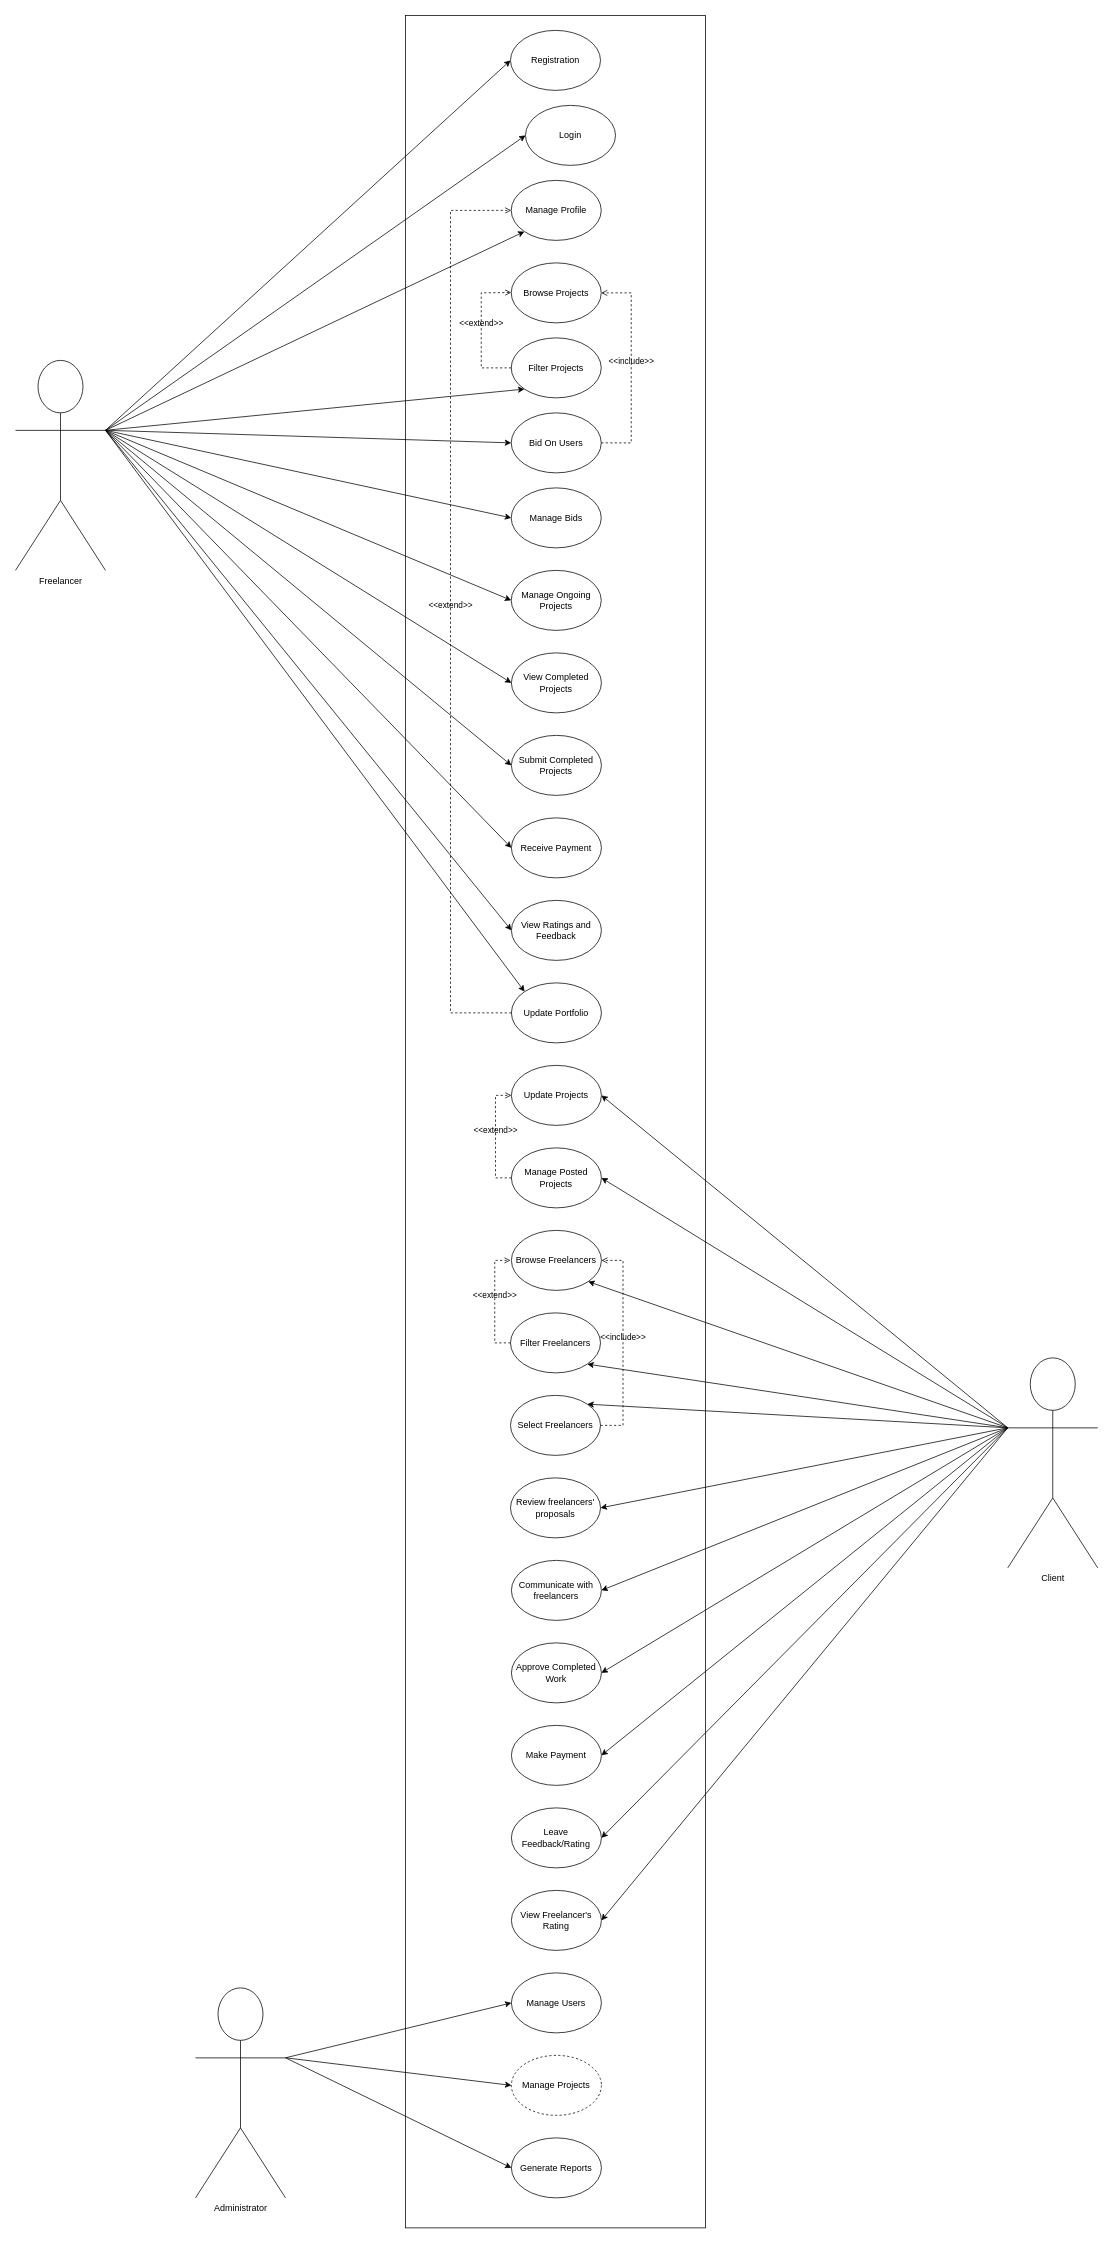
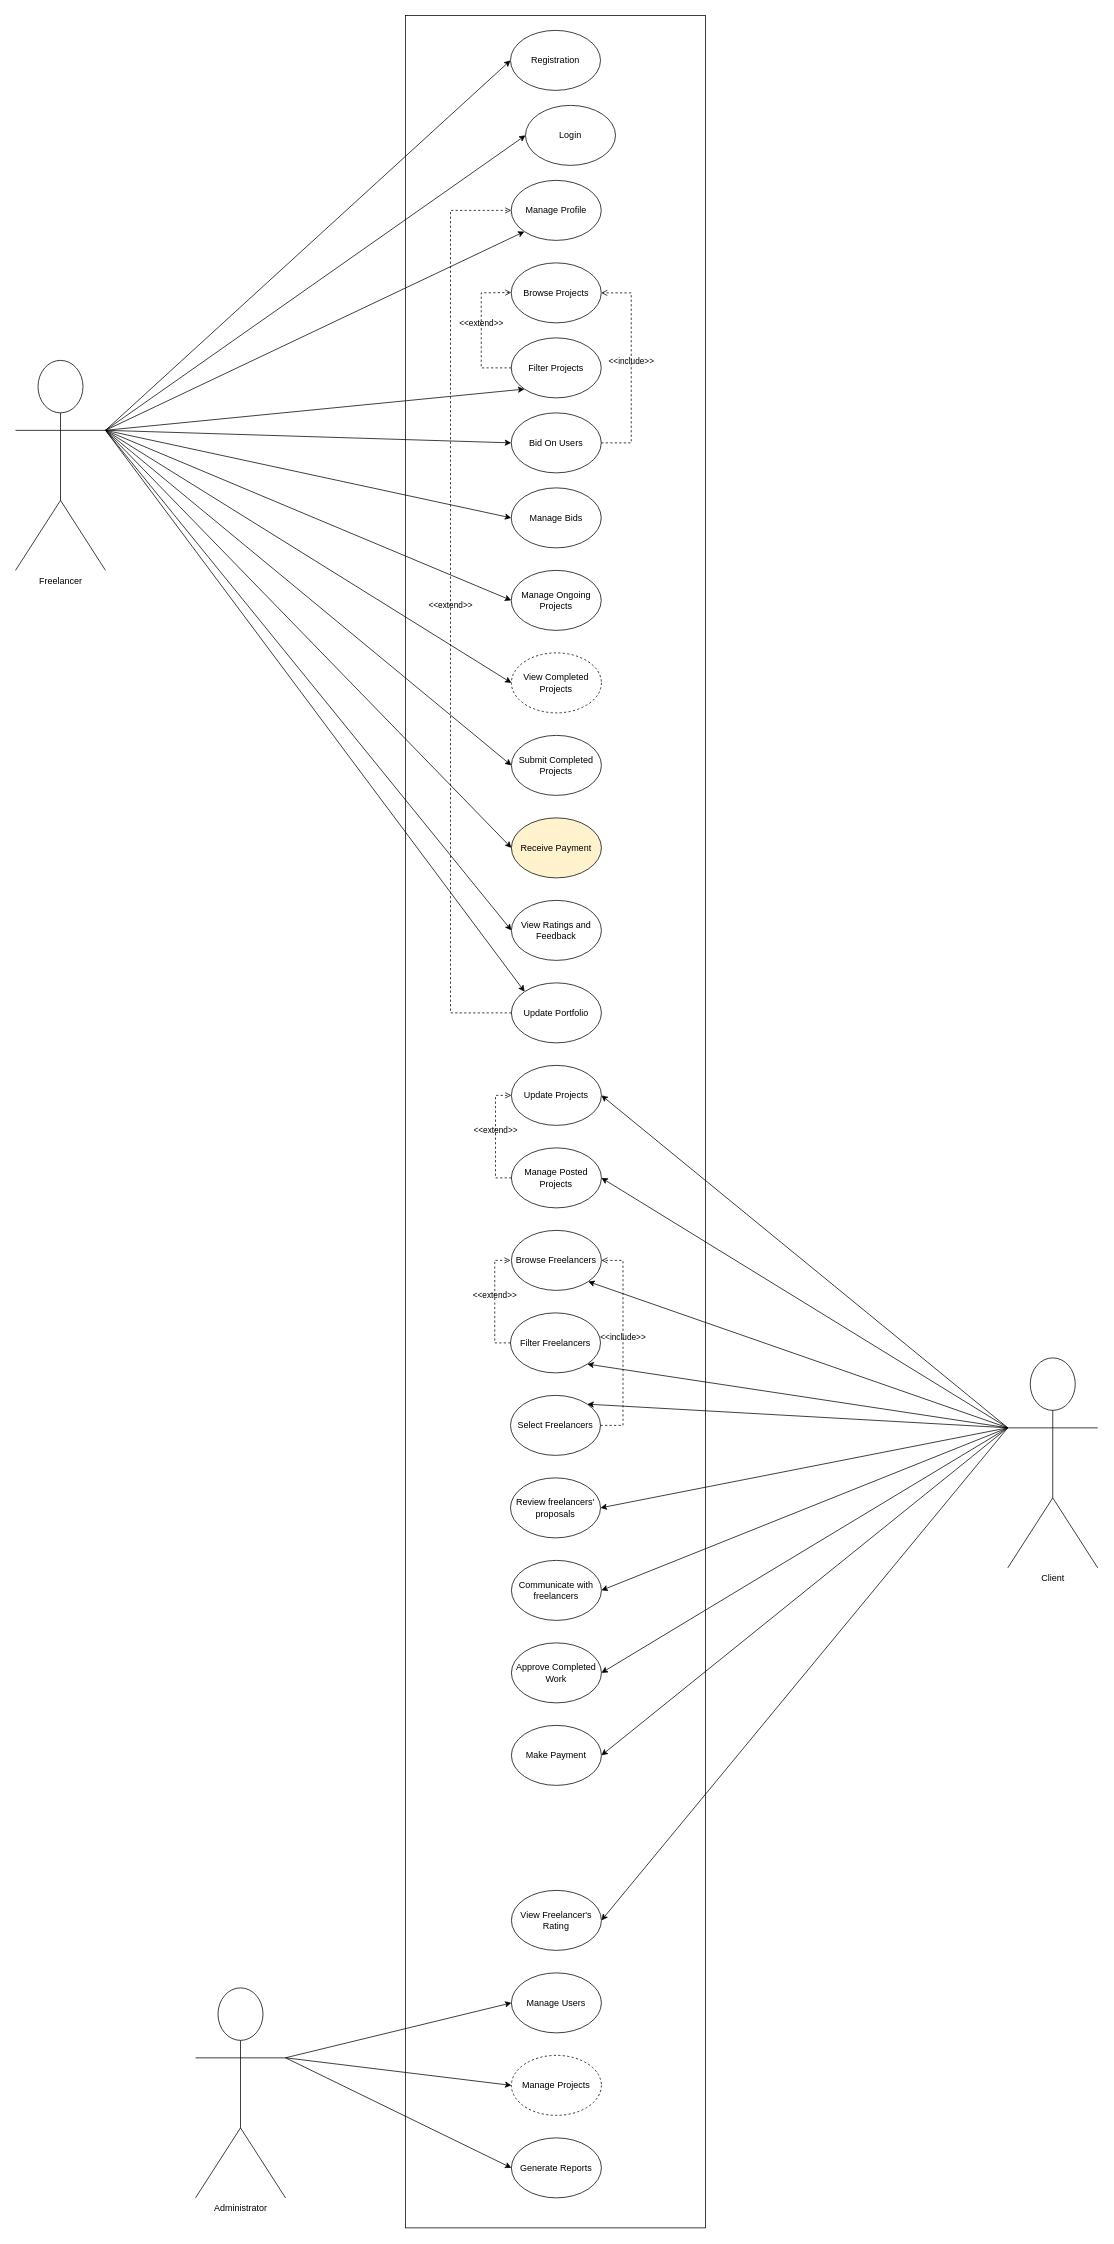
(556, 683) -> (556, 683)
(556, 848) -> (556, 848)
(850, 1587) -> none
(556, 1838) -> none
